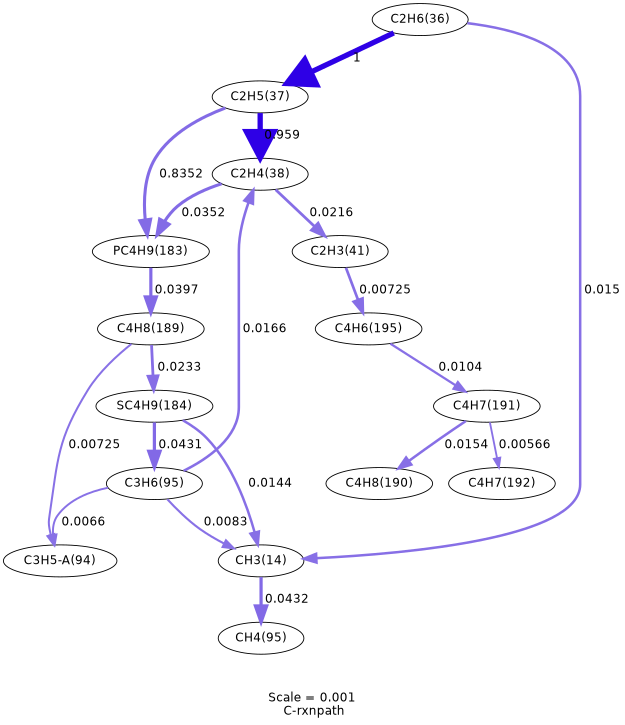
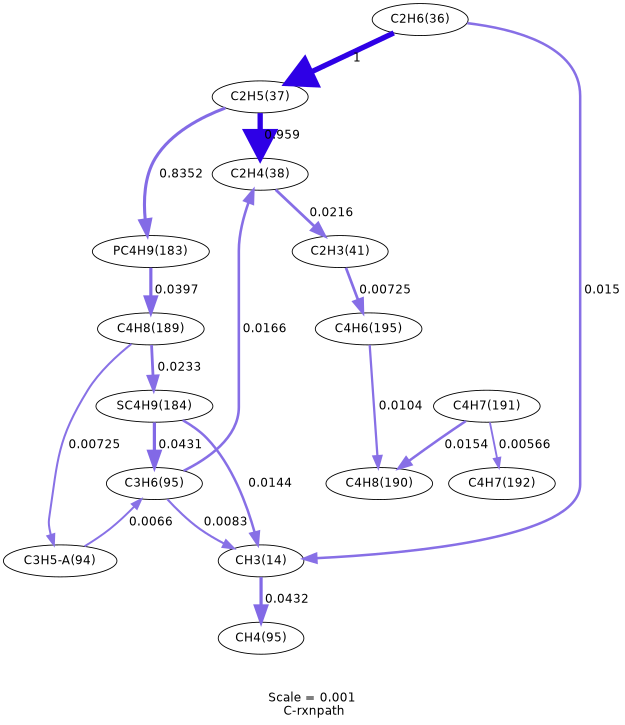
(190, 198) -> none
(423, 364) -> (374, 400)
(71, 502) -> (111, 528)
